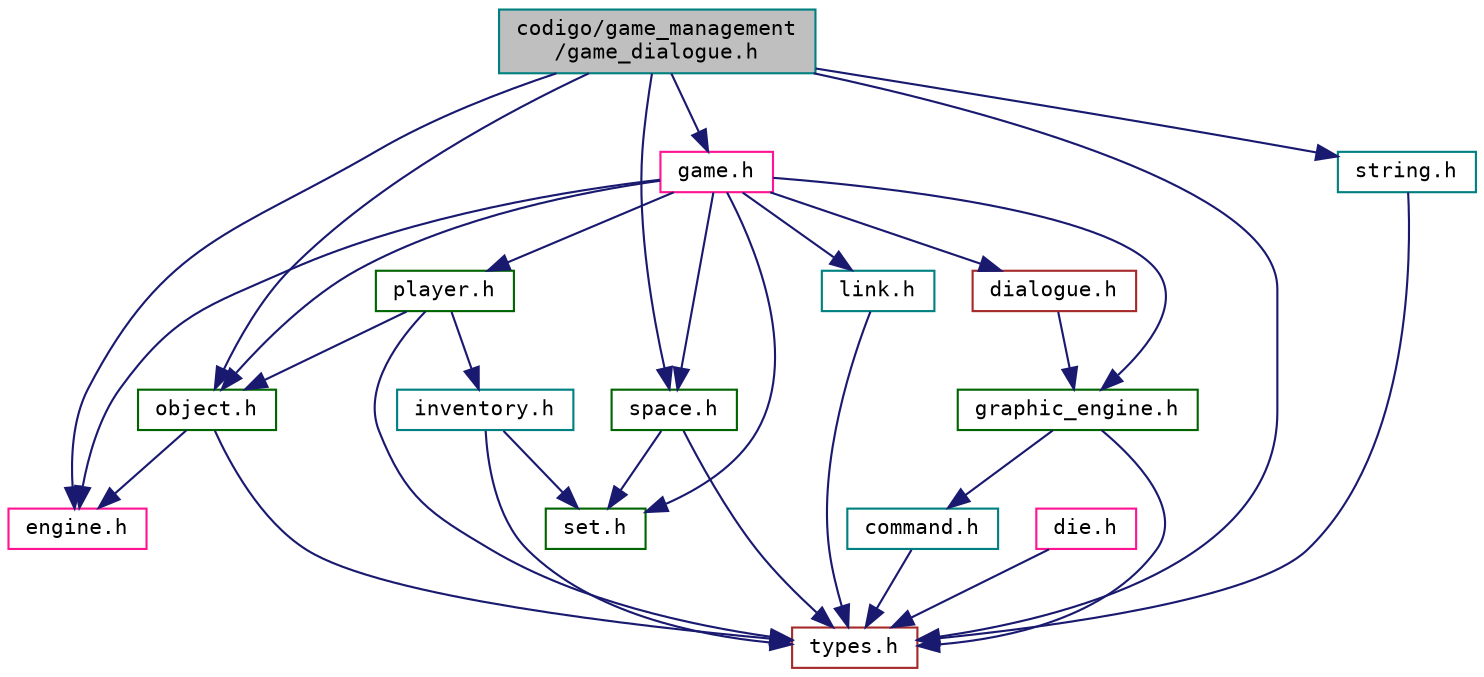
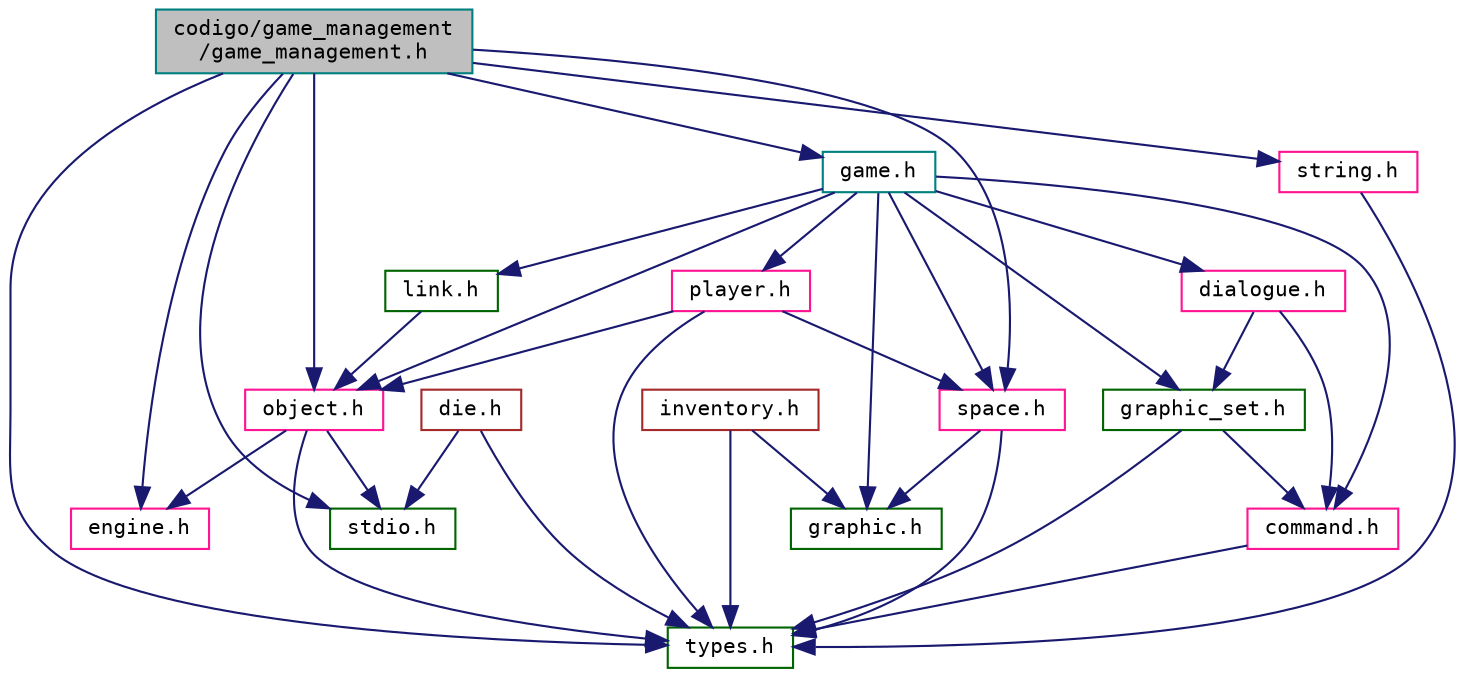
(657, 41) -> (314, 41)
(717, 172) -> (879, 172)
(1407, 172) -> (1348, 172)
(337, 251) -> (1271, 223)
(445, 291) -> (741, 291)
(878, 291) -> (442, 291)
(1054, 291) -> (1263, 291)
(462, 340) -> (858, 344)
none -> (1326, 393)
(207, 410) -> (314, 410)
(485, 410) -> (730, 410)
(674, 410) -> (1002, 410)
(1078, 410) -> (1204, 410)
(831, 457) -> (386, 343)
none -> (393, 529)
(596, 529) -> (866, 529)
(923, 529) -> (1323, 529)
(1086, 529) -> (471, 410)
(855, 648) -> (730, 648)
